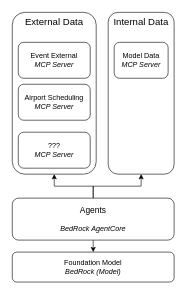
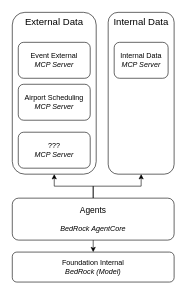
(141, 60) -> (141, 60)
(93, 267) -> (93, 267)
